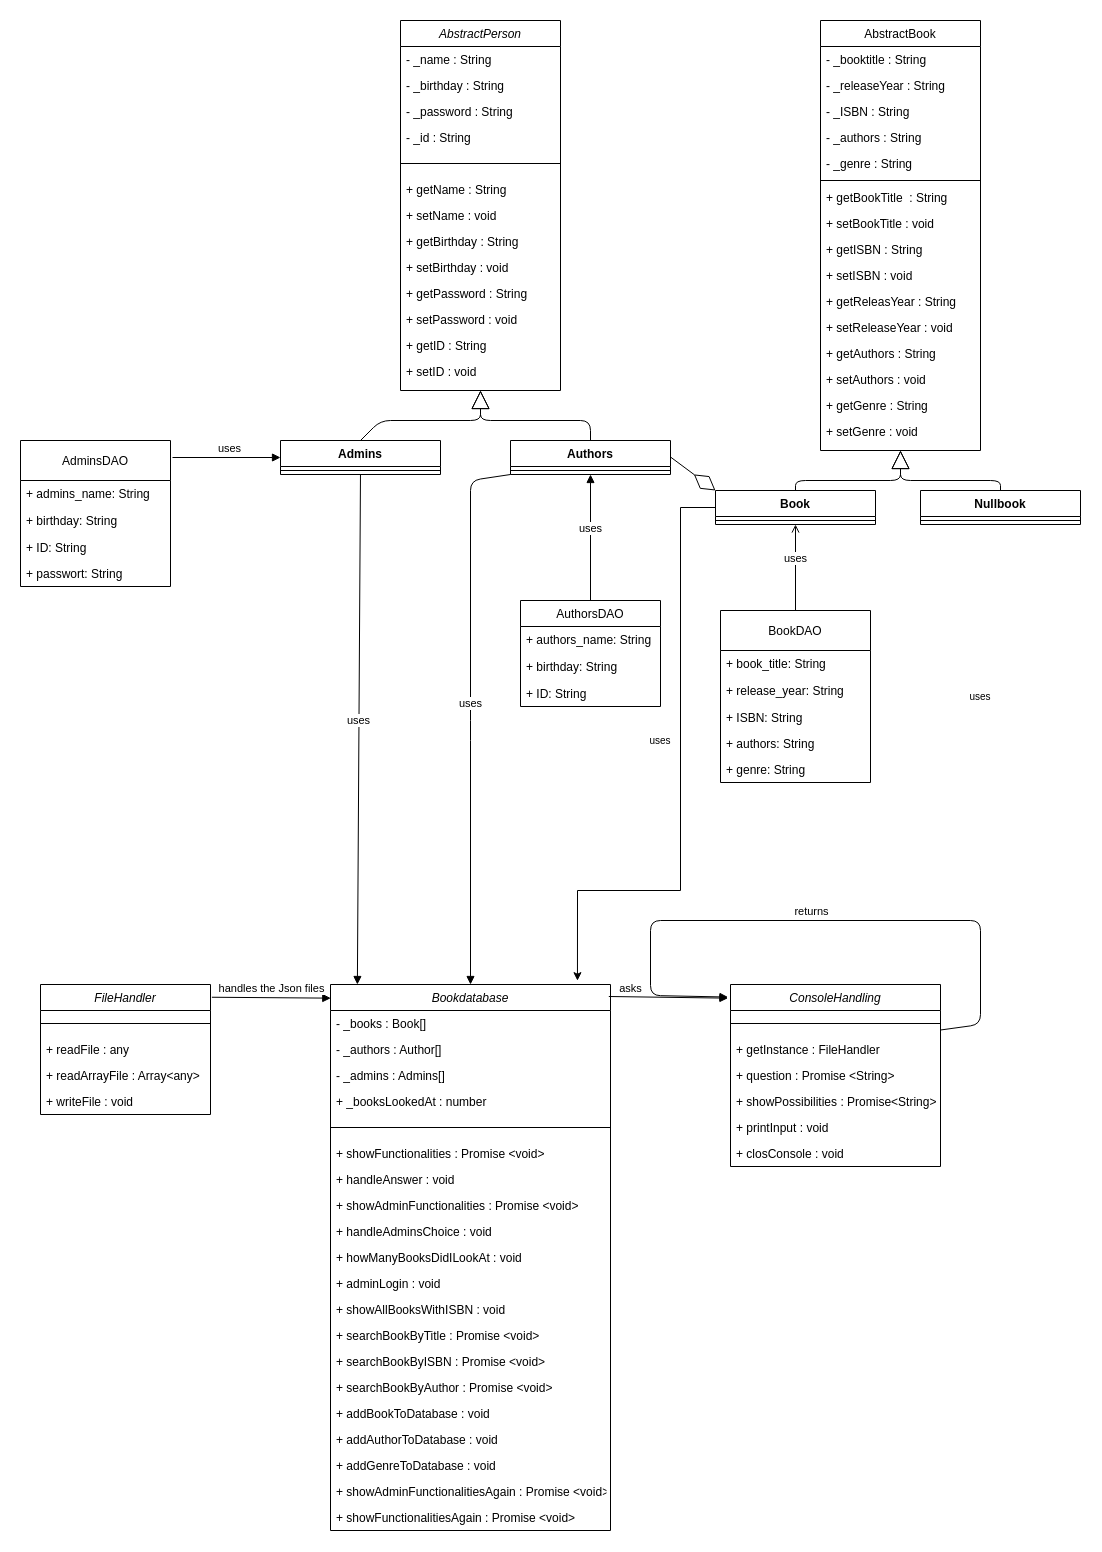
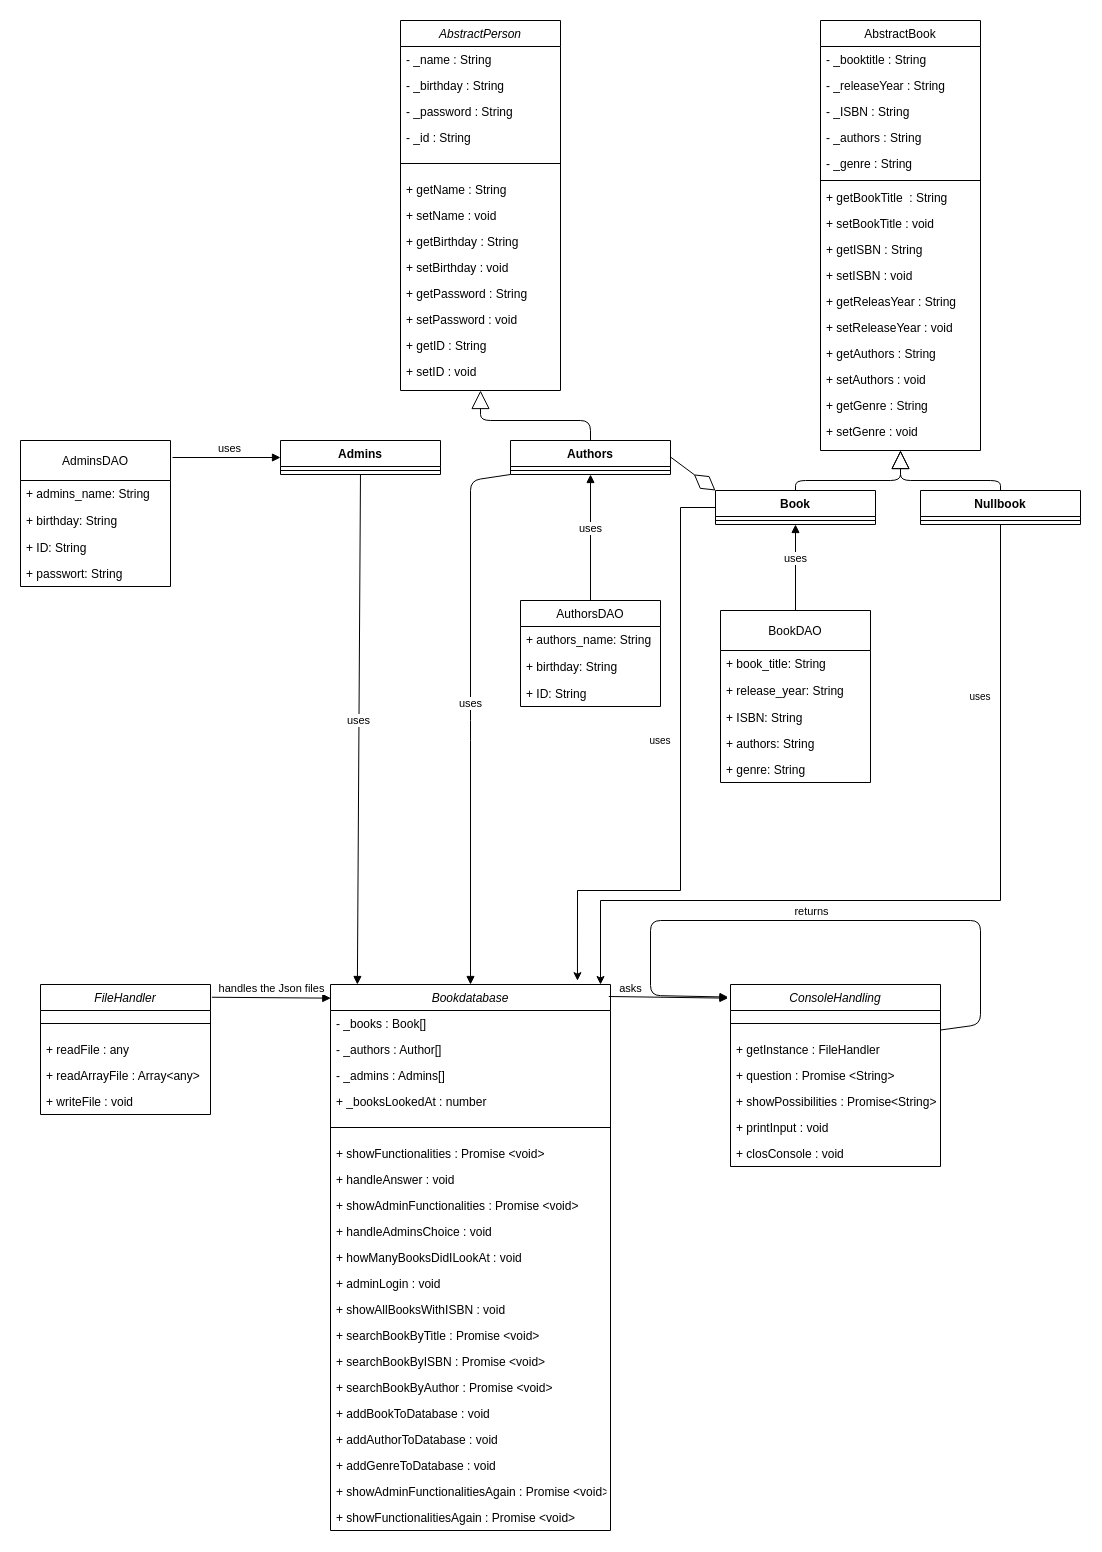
(420, 421) -> none
(796, 531) -> (796, 534)
none -> (950, 901)
